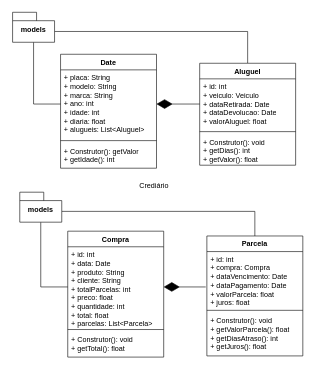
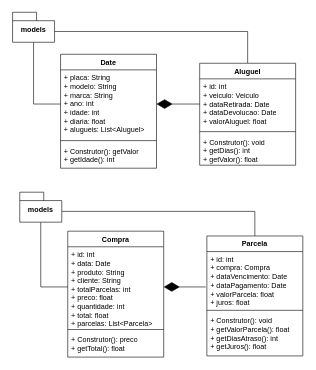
(154, 186) -> none
(108, 345) -> (111, 345)
